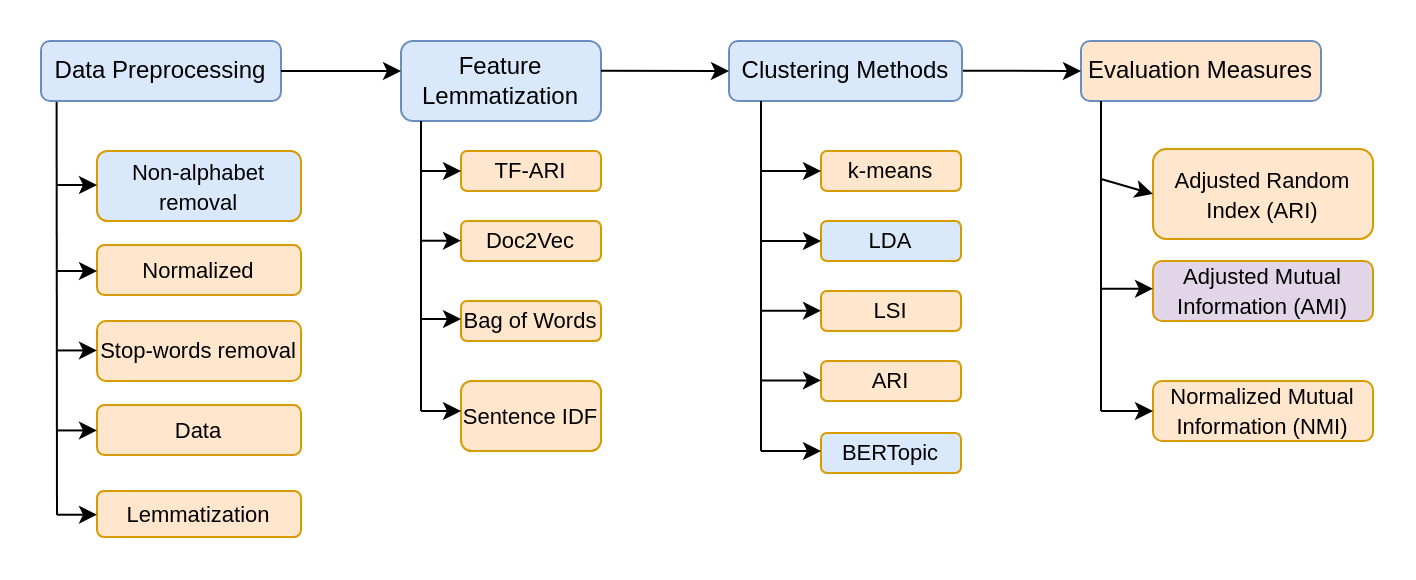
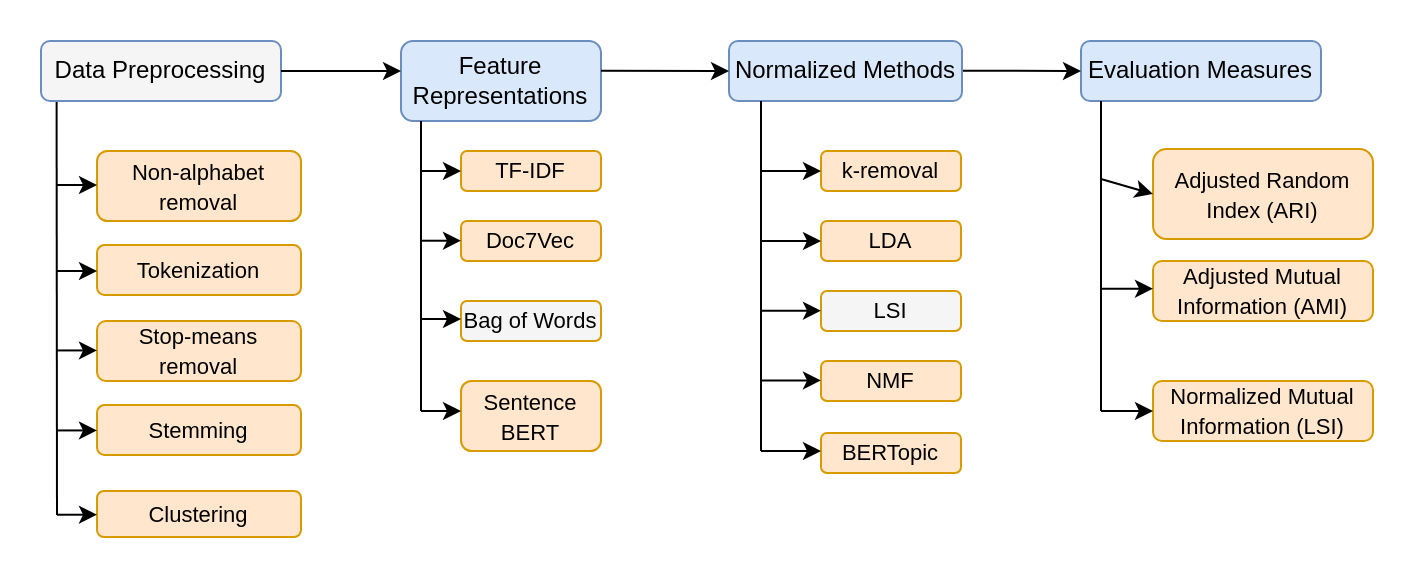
(161, 71) -> (161, 71)
(846, 71) -> (846, 71)
(1201, 71) -> (1201, 71)
(501, 81) -> (501, 81)
(531, 171) -> (531, 171)
(891, 171) -> (891, 171)
(199, 186) -> (199, 186)
(531, 241) -> (531, 241)
(891, 241) -> (891, 241)
(199, 271) -> (199, 271)
(1263, 291) -> (1263, 291)
(891, 311) -> (891, 311)
(531, 321) -> (531, 321)
(199, 351) -> (199, 351)
(891, 381) -> (891, 381)
(1263, 411) -> (1263, 411)
(531, 417) -> (531, 417)
(199, 431) -> (199, 431)
(891, 453) -> (891, 453)
(199, 515) -> (199, 515)
